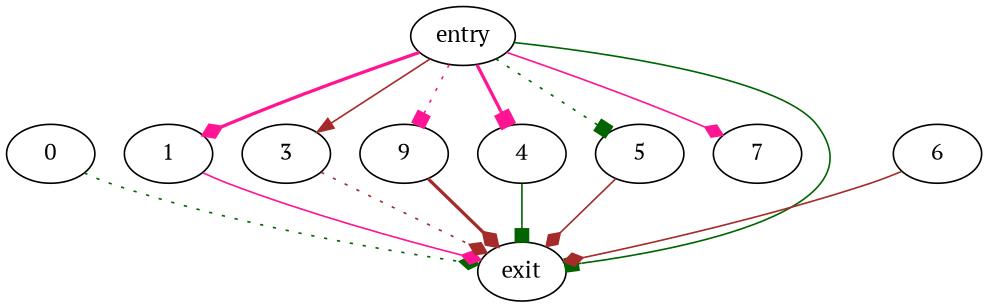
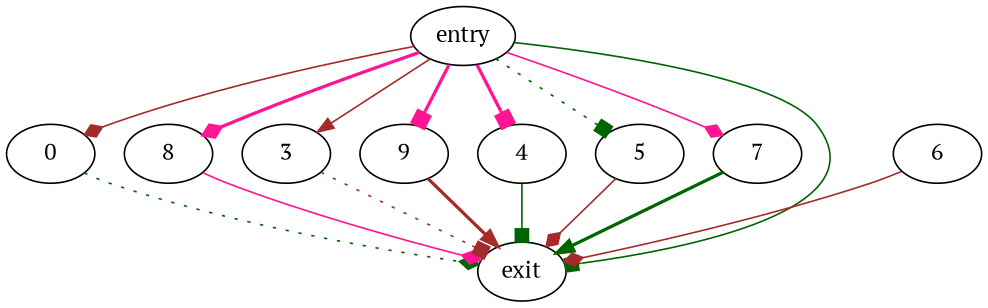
none -> (257, 81)
(437, 88) -> (437, 88)
(169, 154) -> (169, 154)
(457, 207) -> (457, 207)
(396, 209) -> (396, 209)
none -> (647, 209)
